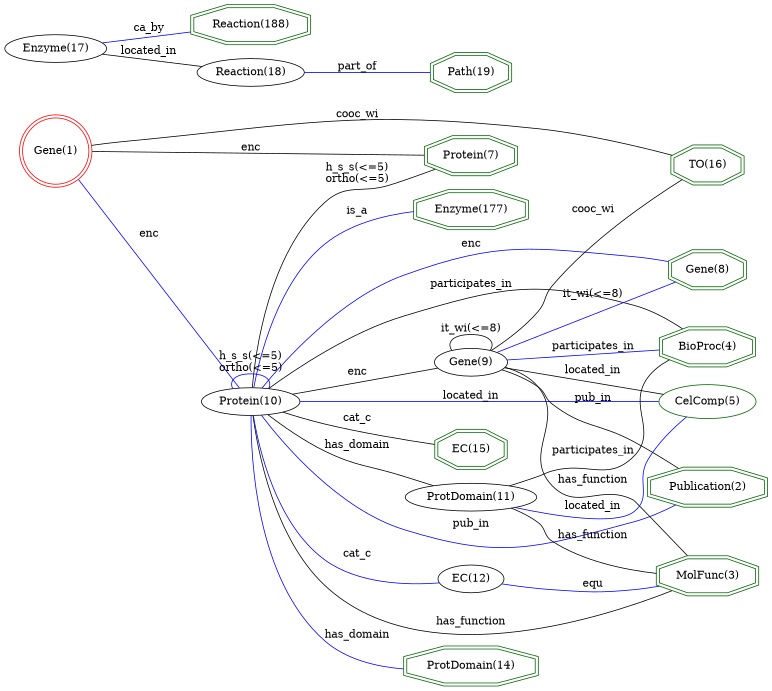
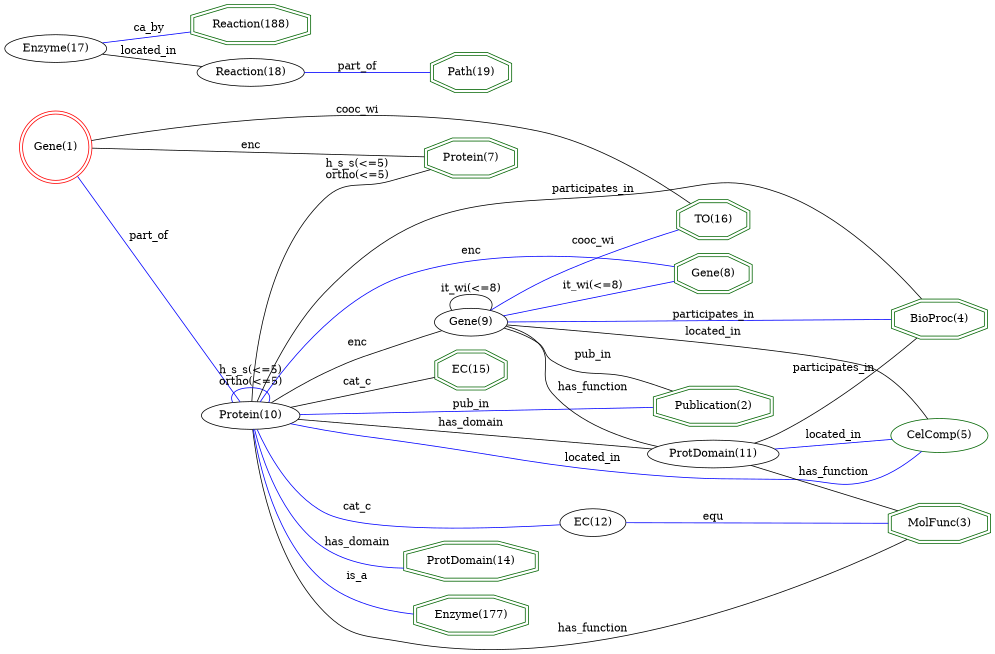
(149, 234) -> (149, 236)
(579, 258) -> (582, 264)
(560, 492) -> (563, 404)
